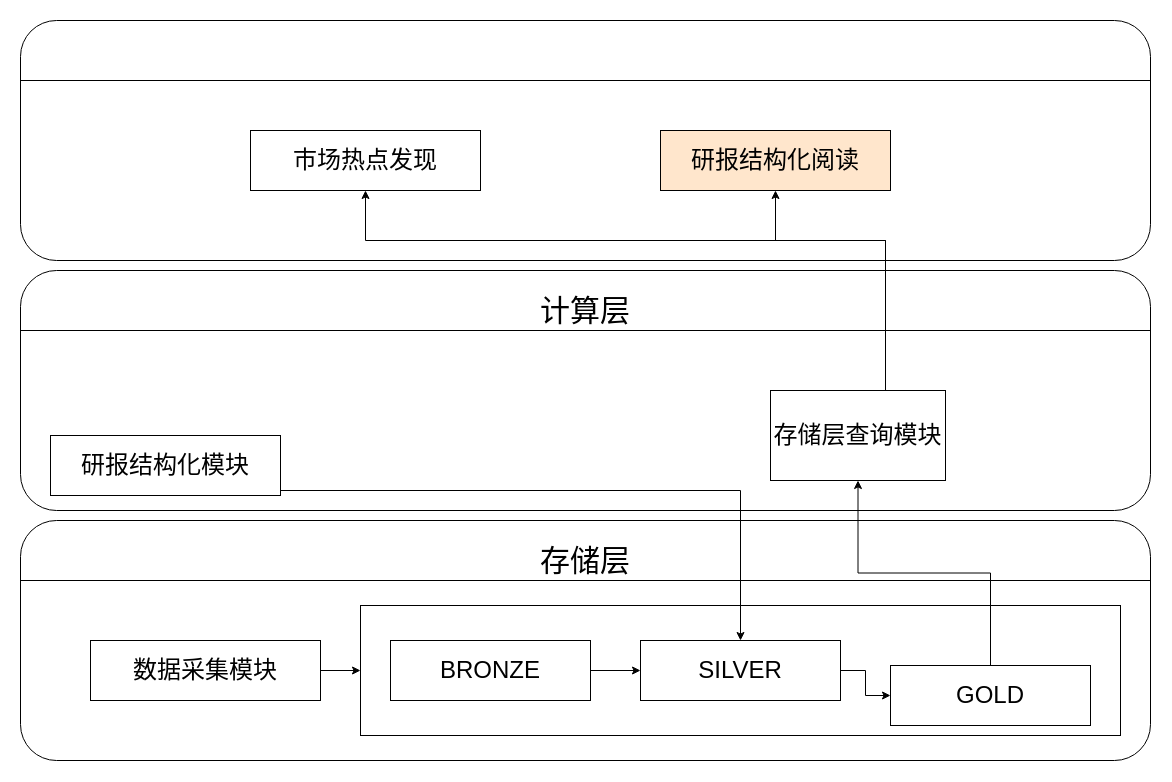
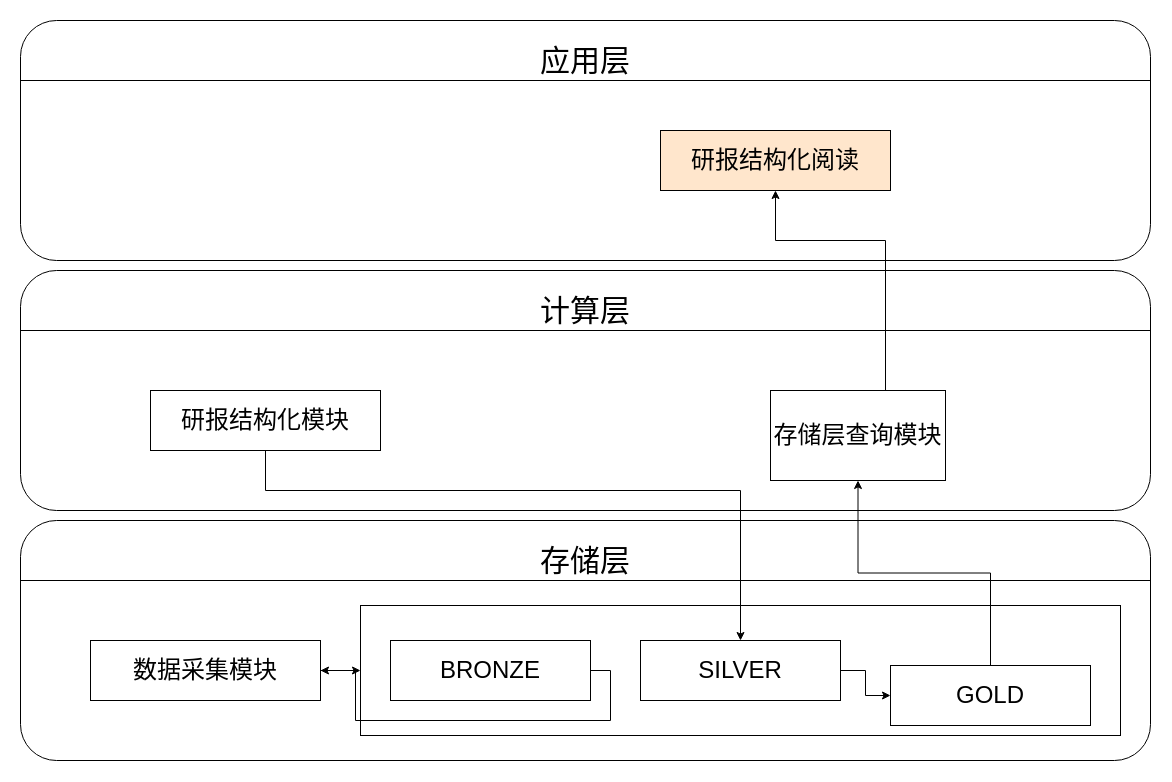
none -> (586, 61)
(366, 161) -> none
(548, 241) -> none
(166, 466) -> (266, 421)
(621, 671) -> (486, 721)
